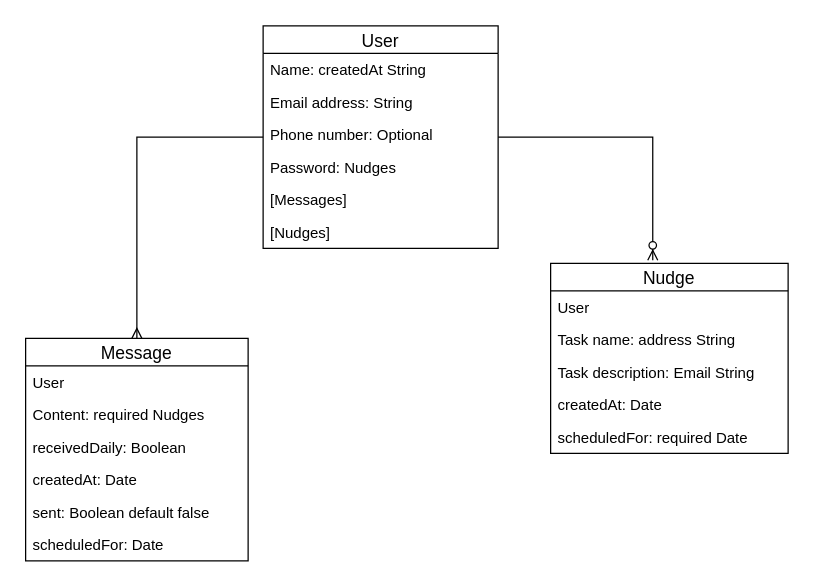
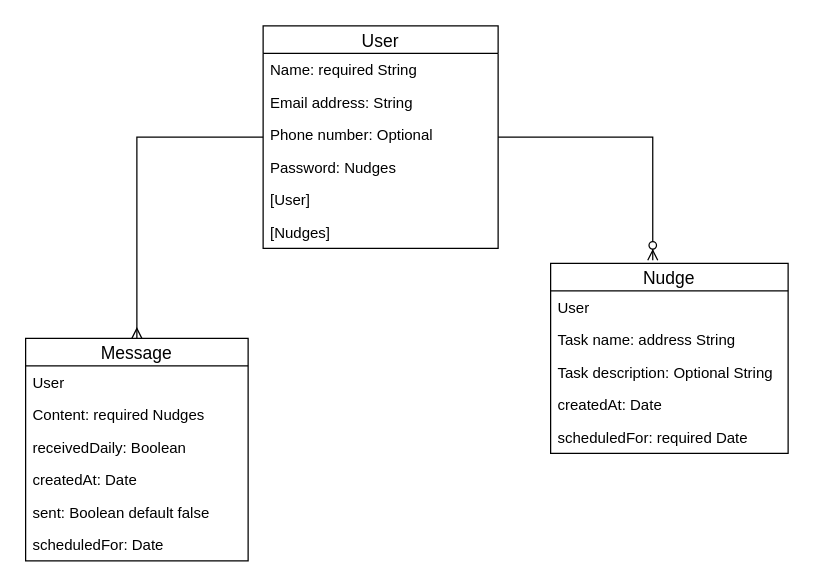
(355, 70) -> (348, 70)
(312, 200) -> (295, 200)
(666, 373) -> (679, 373)
